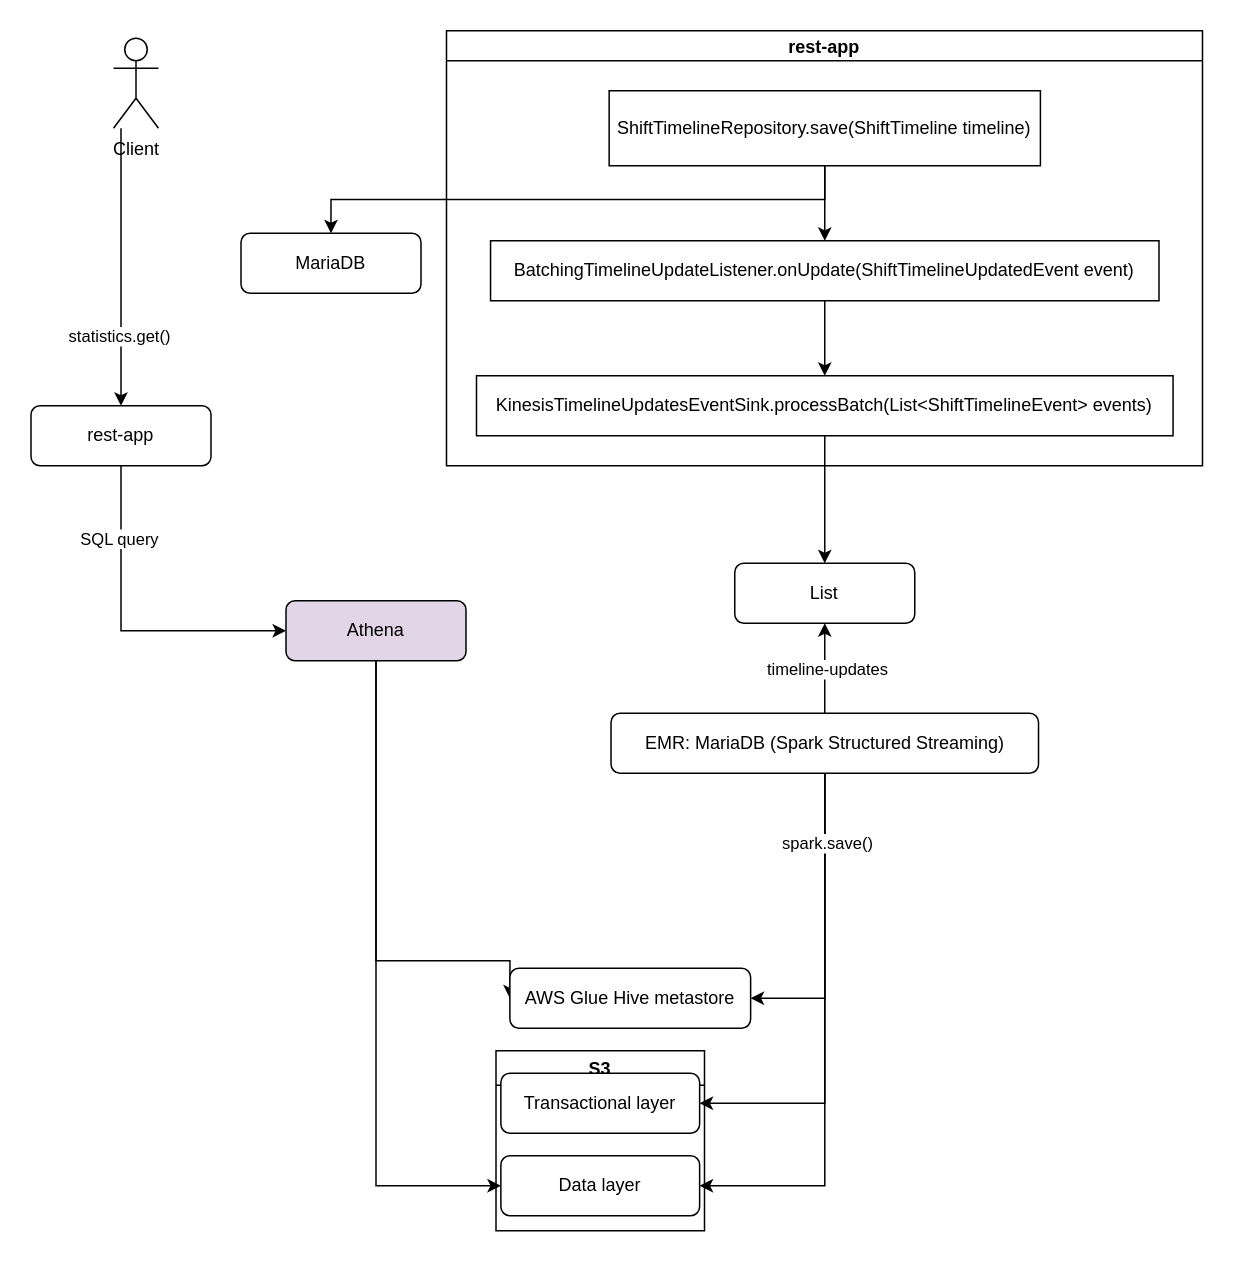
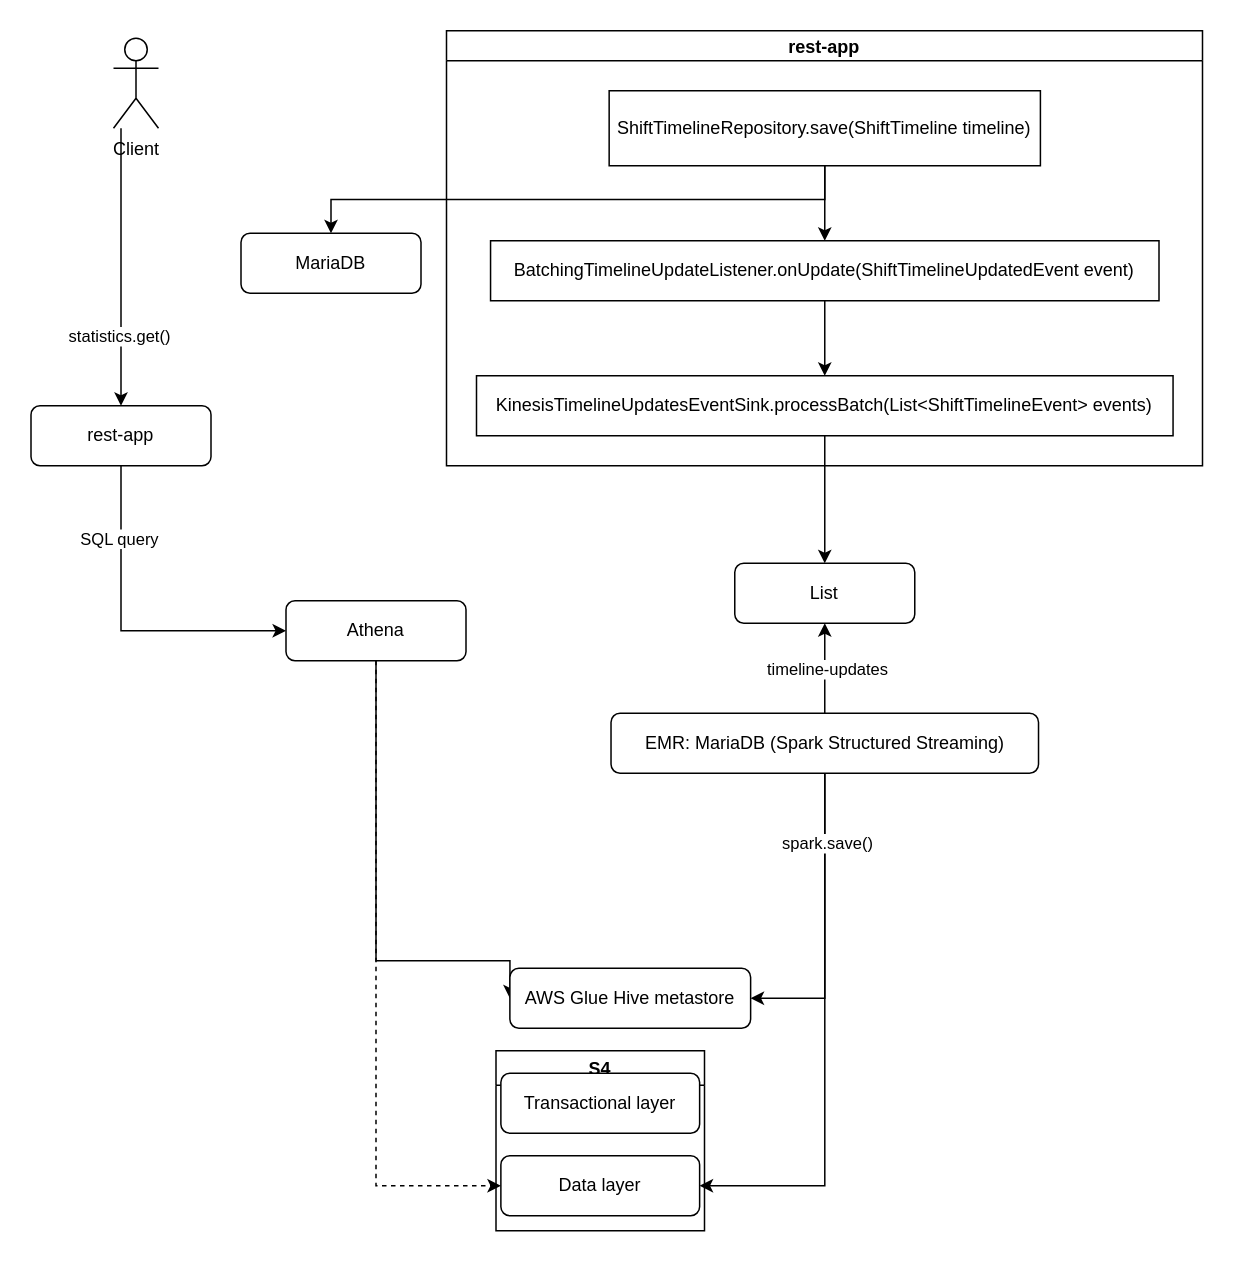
(376, 631) -> (376, 631)
(599, 1069) -> (599, 1069)
(765, 1103) -> none
(376, 1132) -> (376, 1132)
